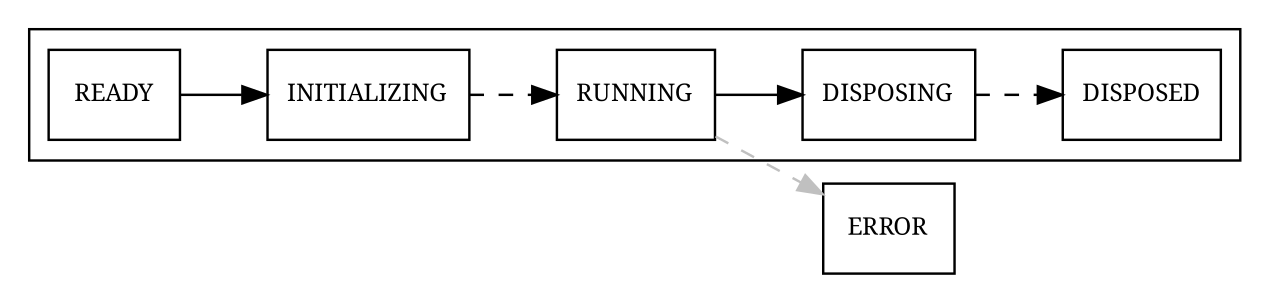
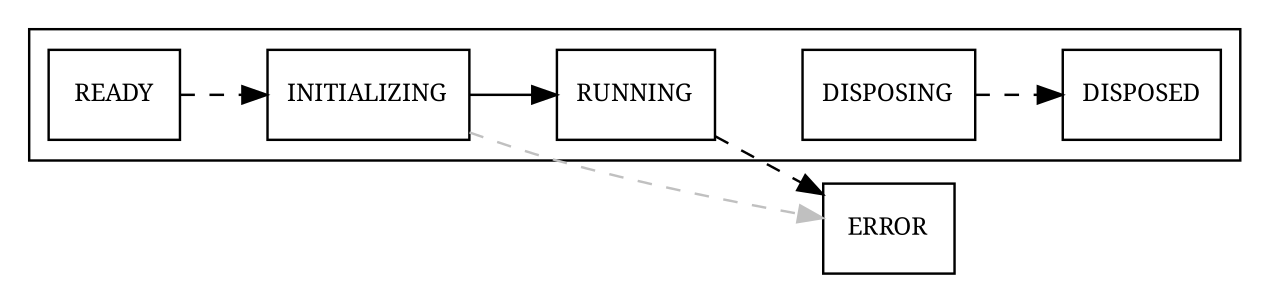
(211, 95) -> (211, 95)
(501, 95) -> (501, 95)
(747, 95) -> none
(758, 160) -> (758, 160)
none -> (632, 180)
